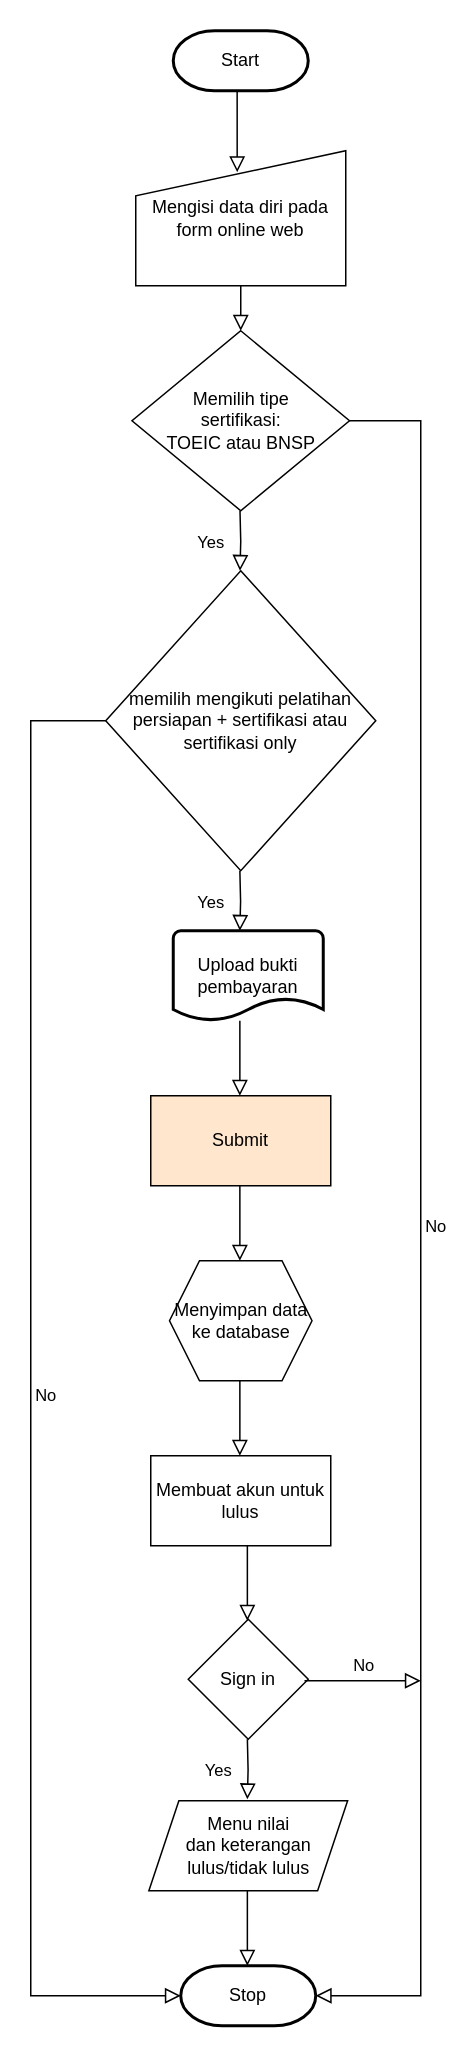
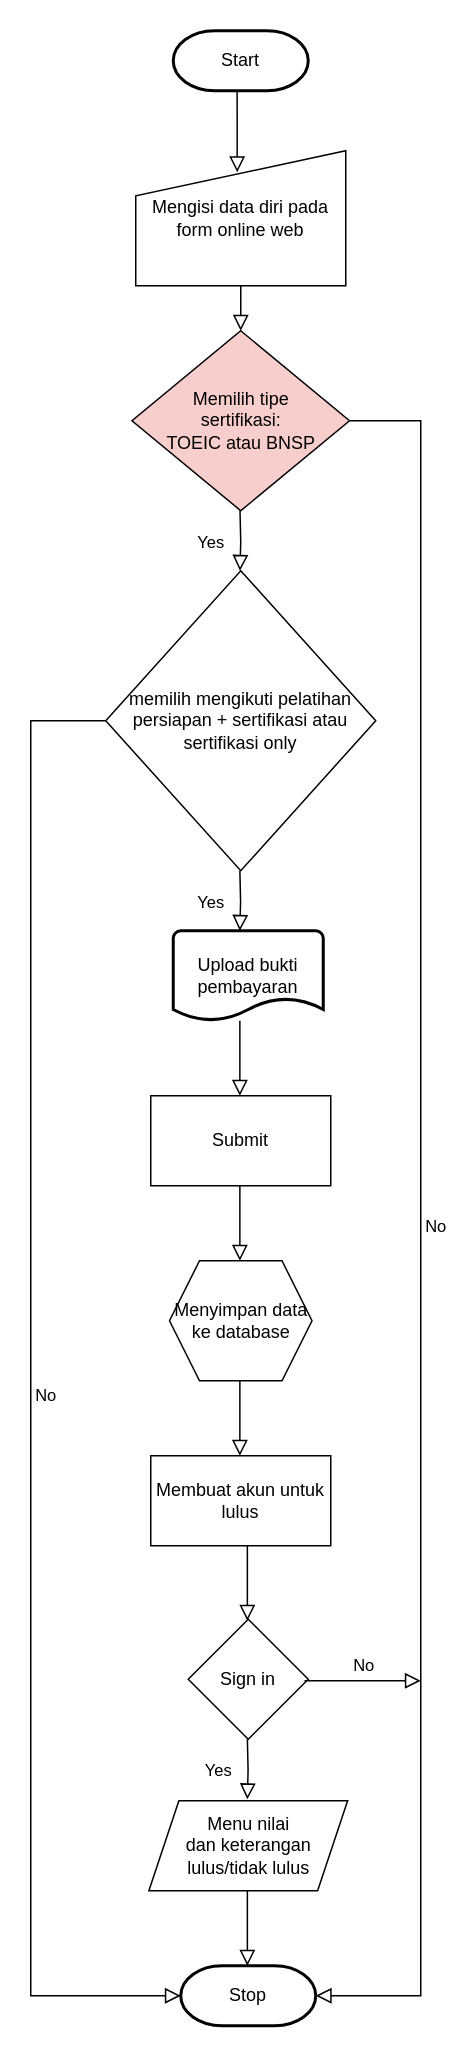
(241, 421) -> (241, 421)
(241, 1141) -> (241, 1141)
